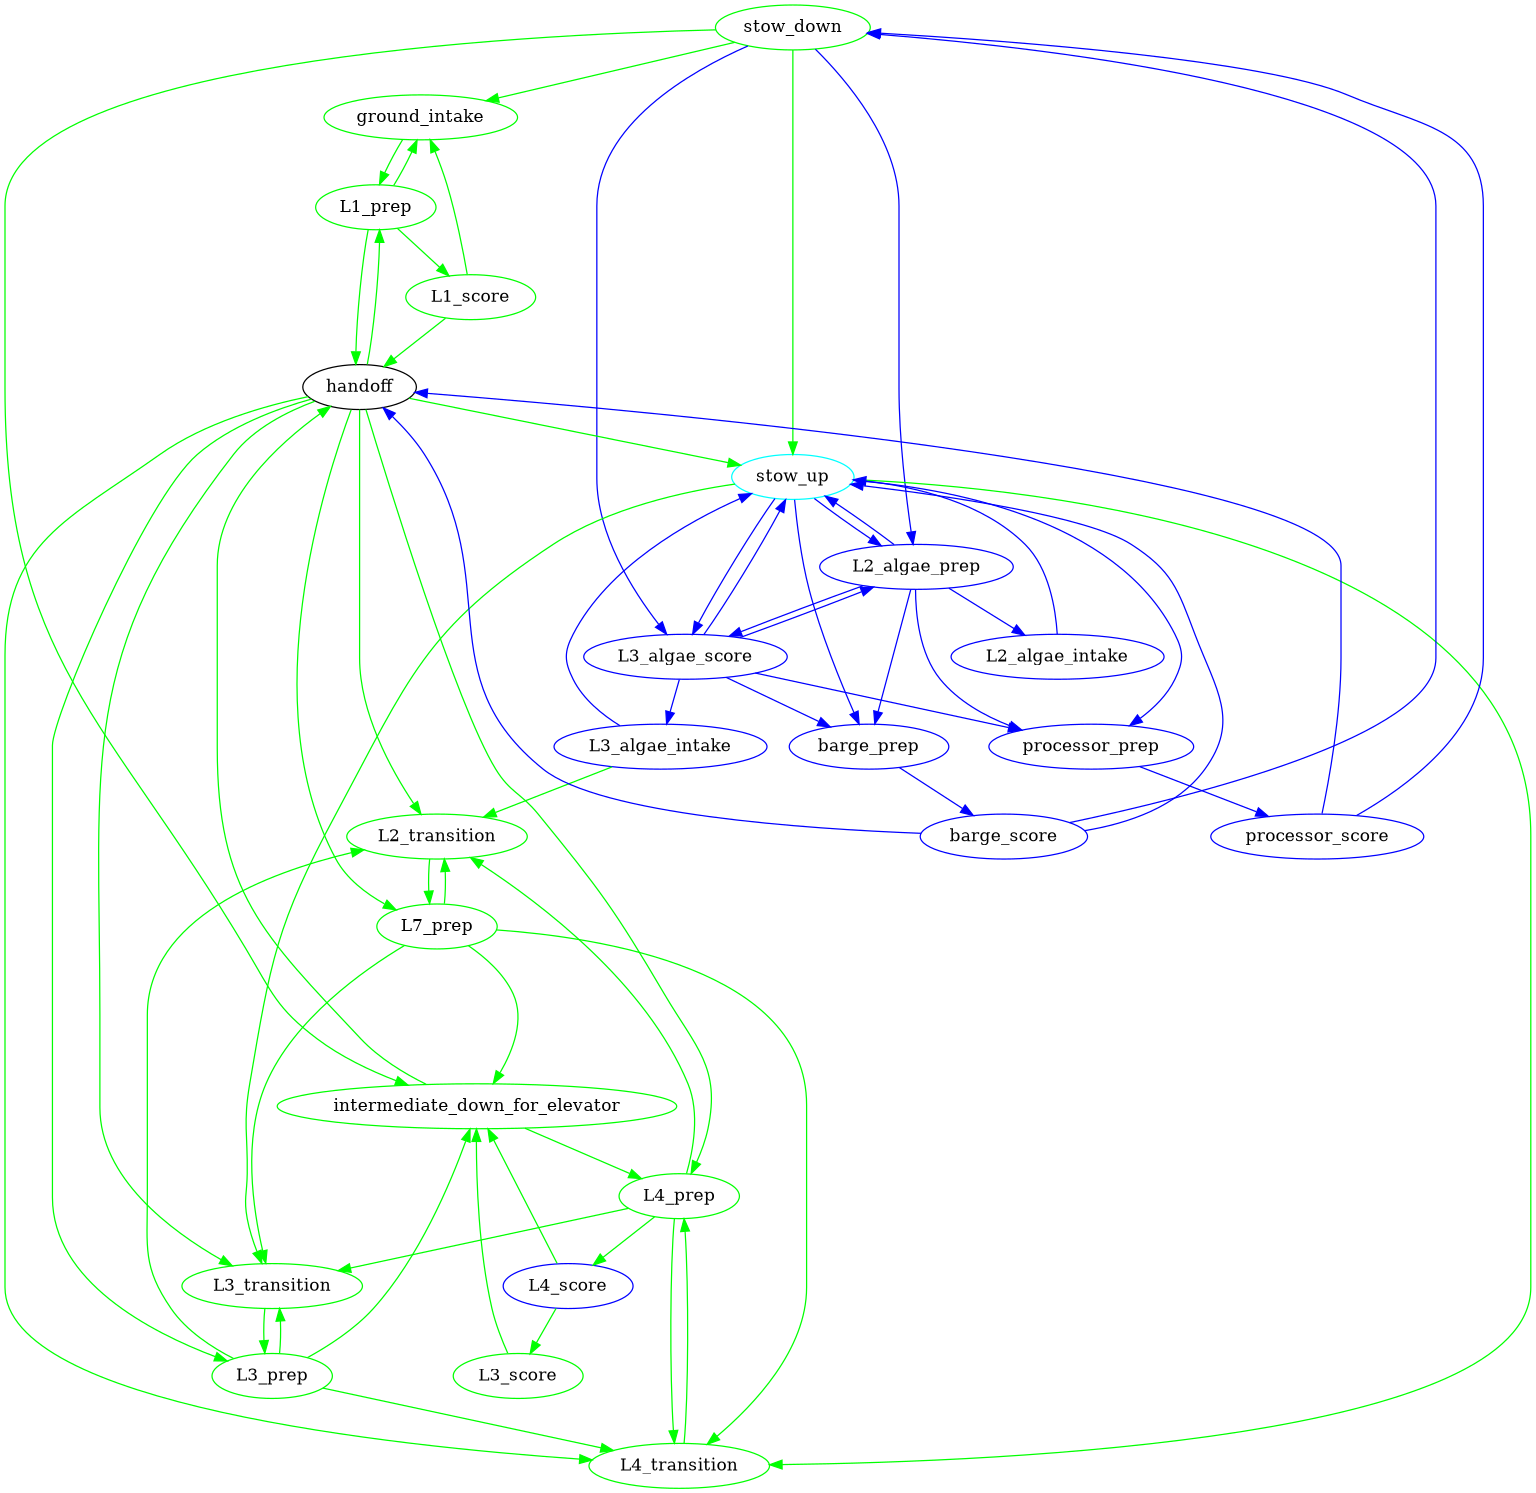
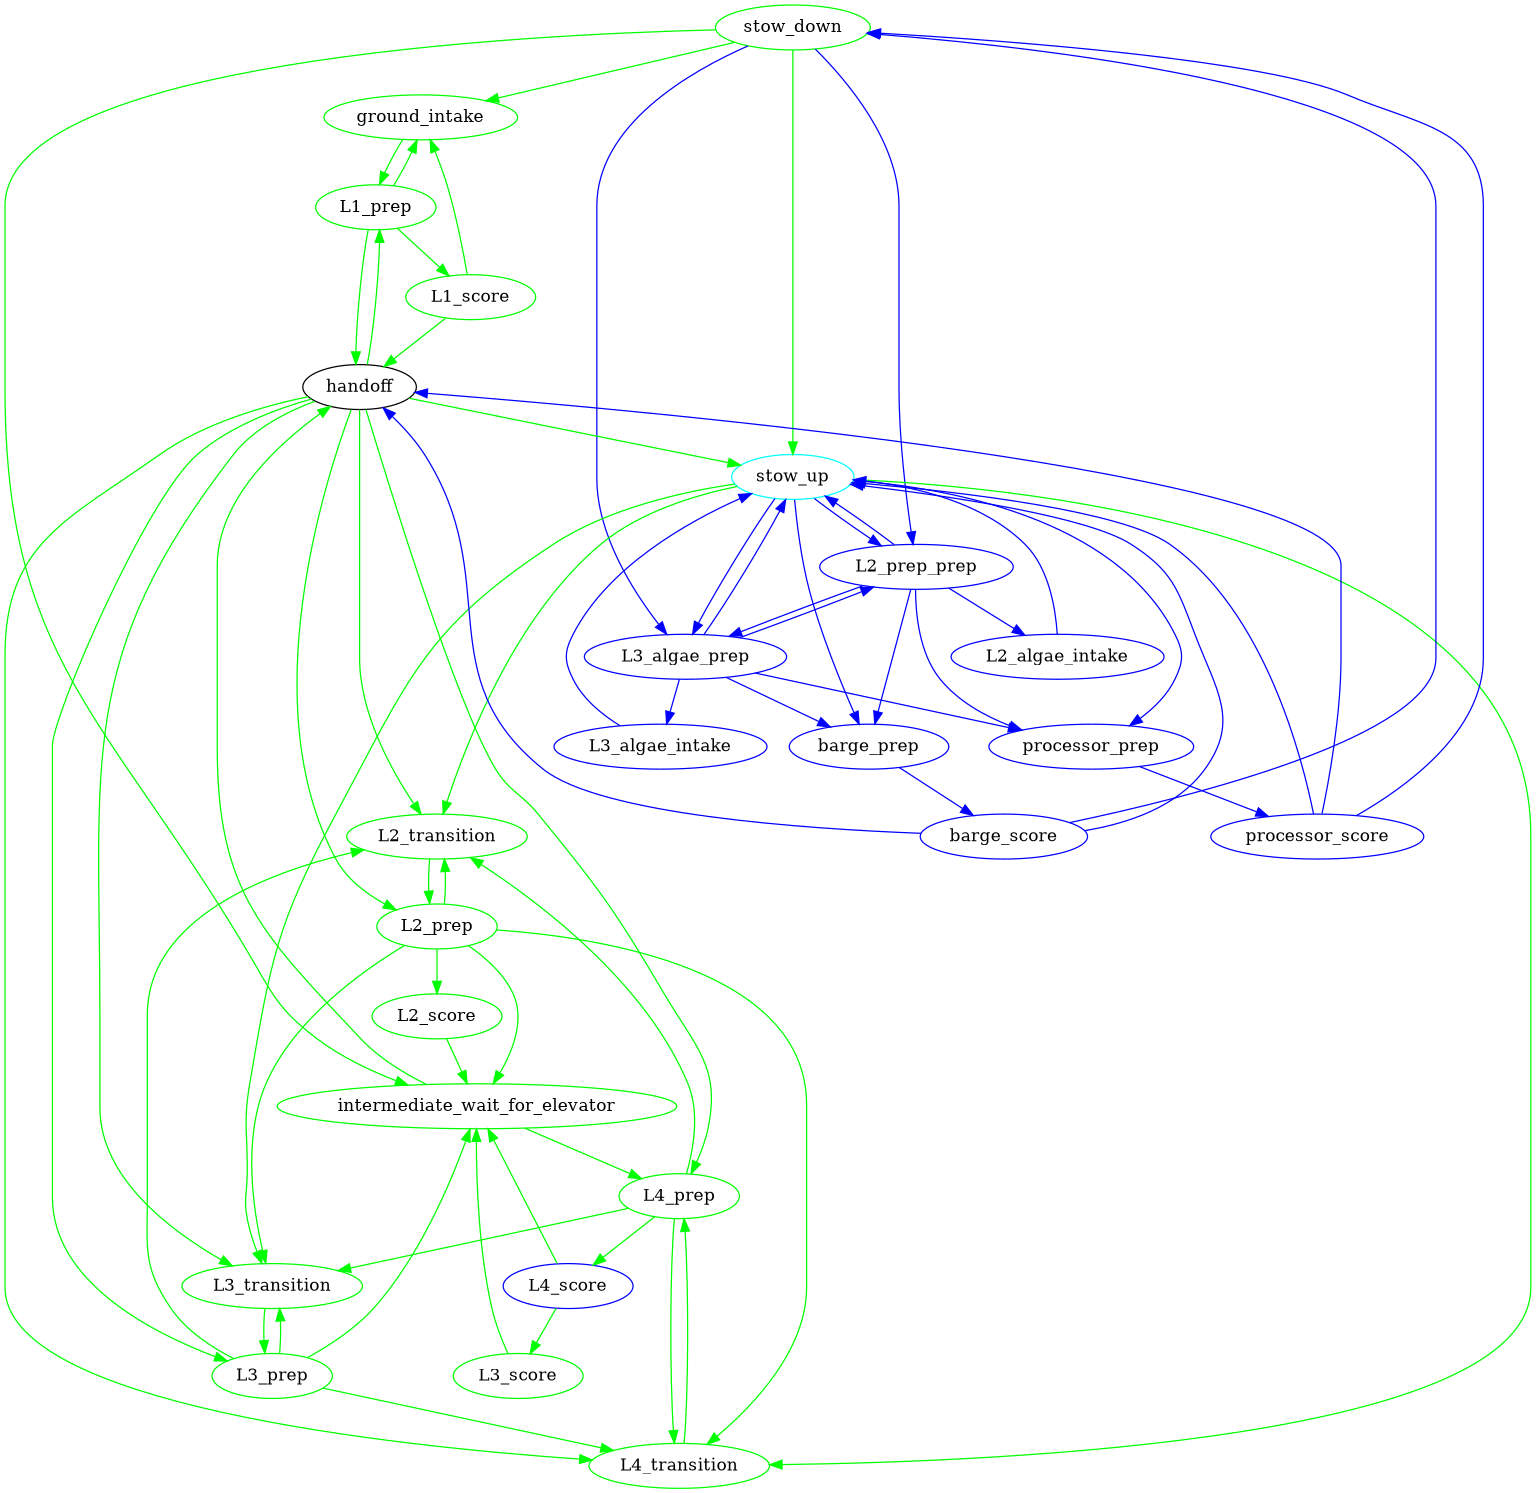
none -> (1170, 544)
(916, 567) -> (916, 567)
(685, 657) -> (685, 657)
(554, 790) -> (548, 600)
(437, 926) -> (437, 926)
none -> (437, 1016)
(477, 1106) -> (477, 1106)
